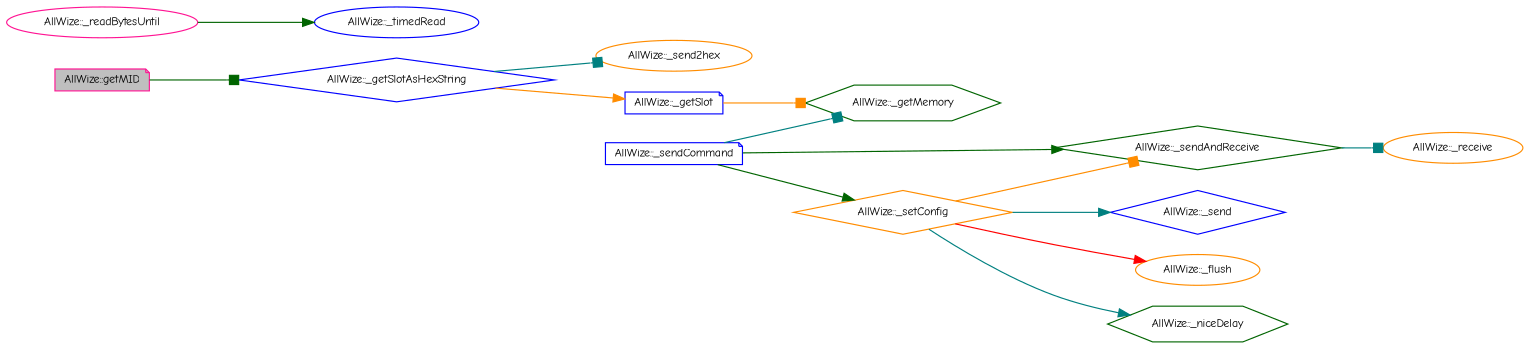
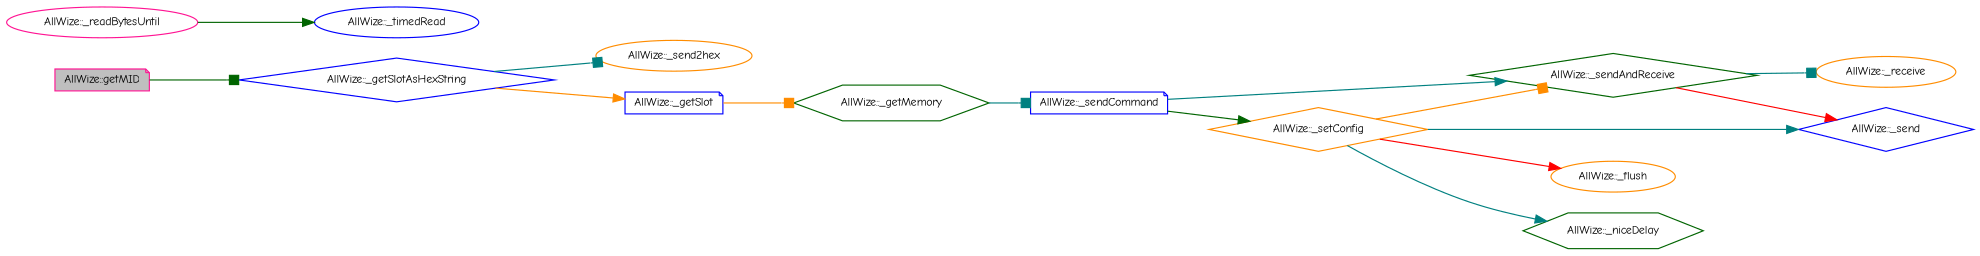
none -> (1751, 103)
(777, 131) -> (1004, 103)
(897, 151) -> (1331, 90)
